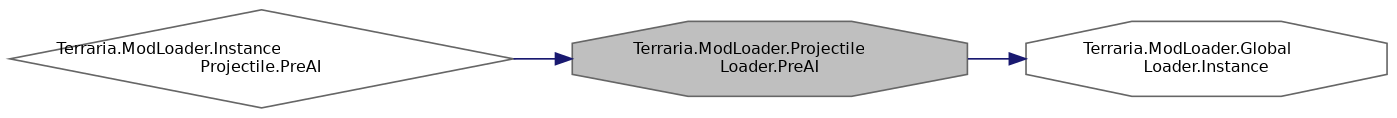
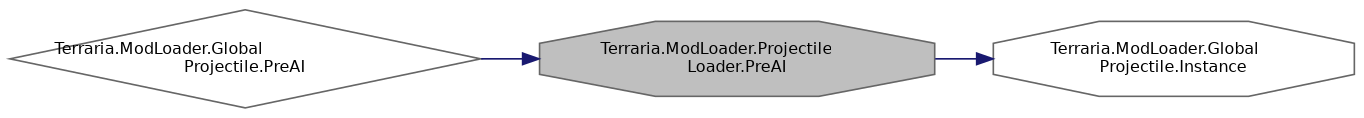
(262, 59) -> (245, 59)
(1207, 59) -> (1174, 59)
